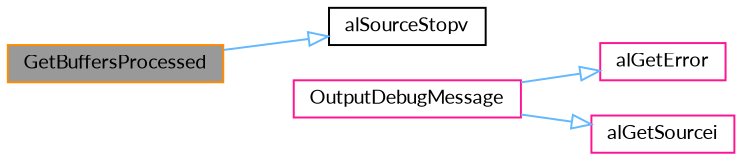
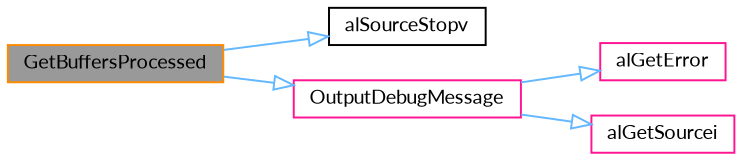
none -> (249, 80)
